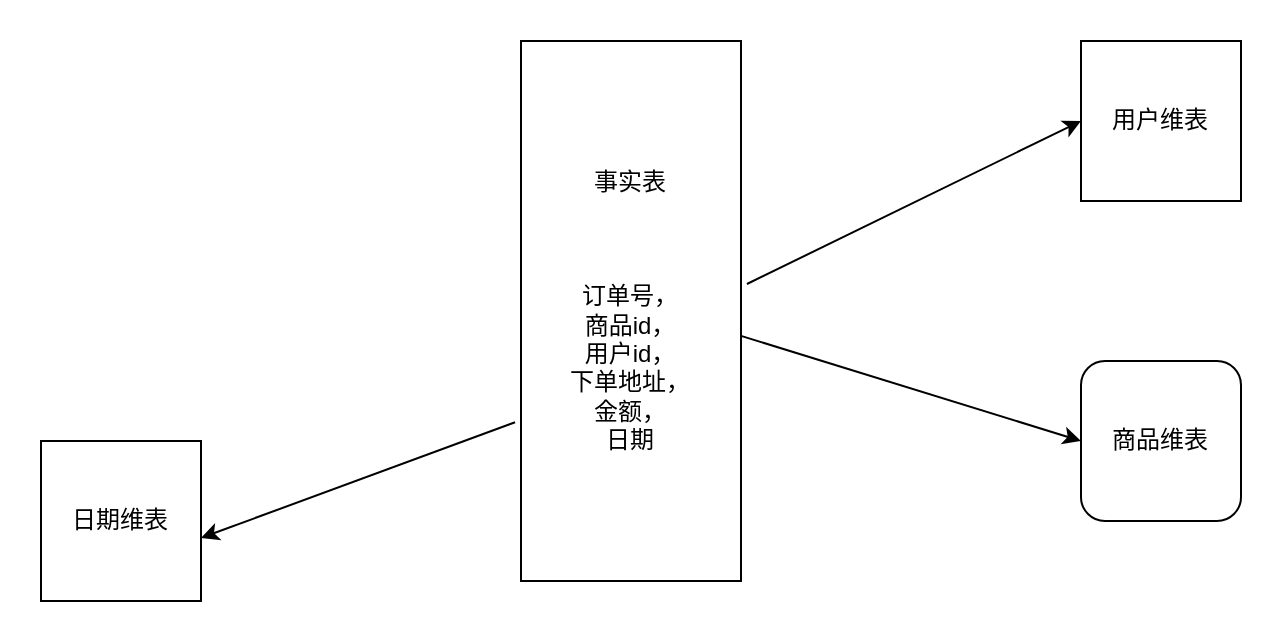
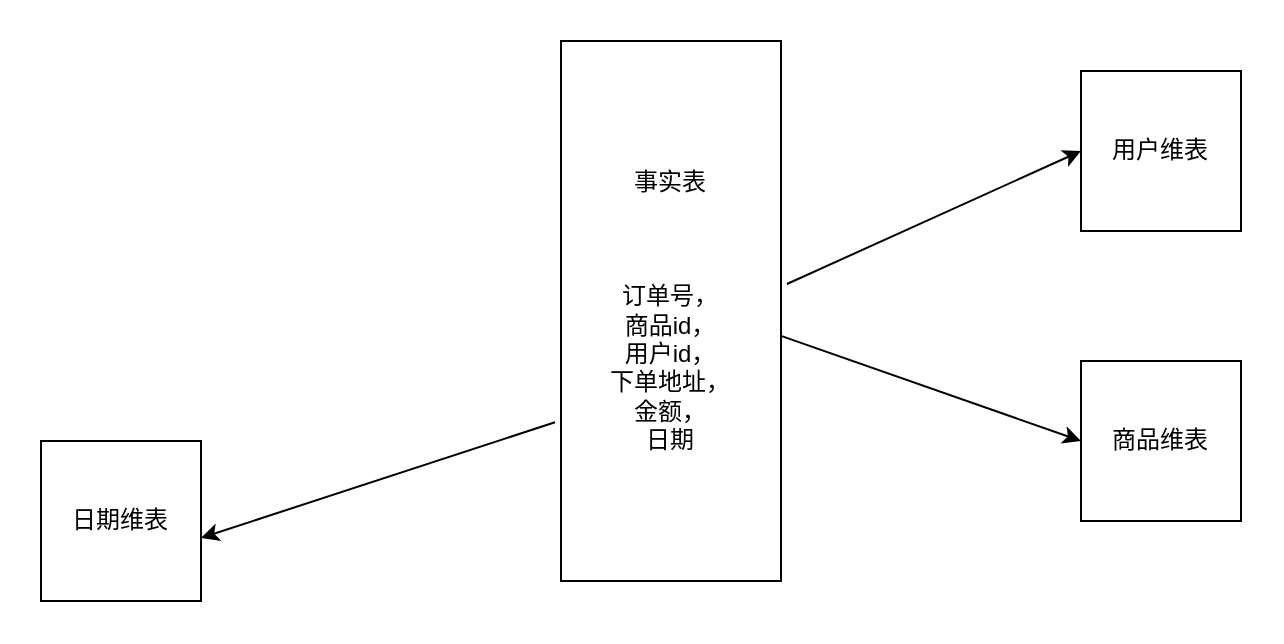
(1161, 121) -> (1161, 151)
(631, 311) -> (671, 311)
(1161, 441) -> (1161, 441)
